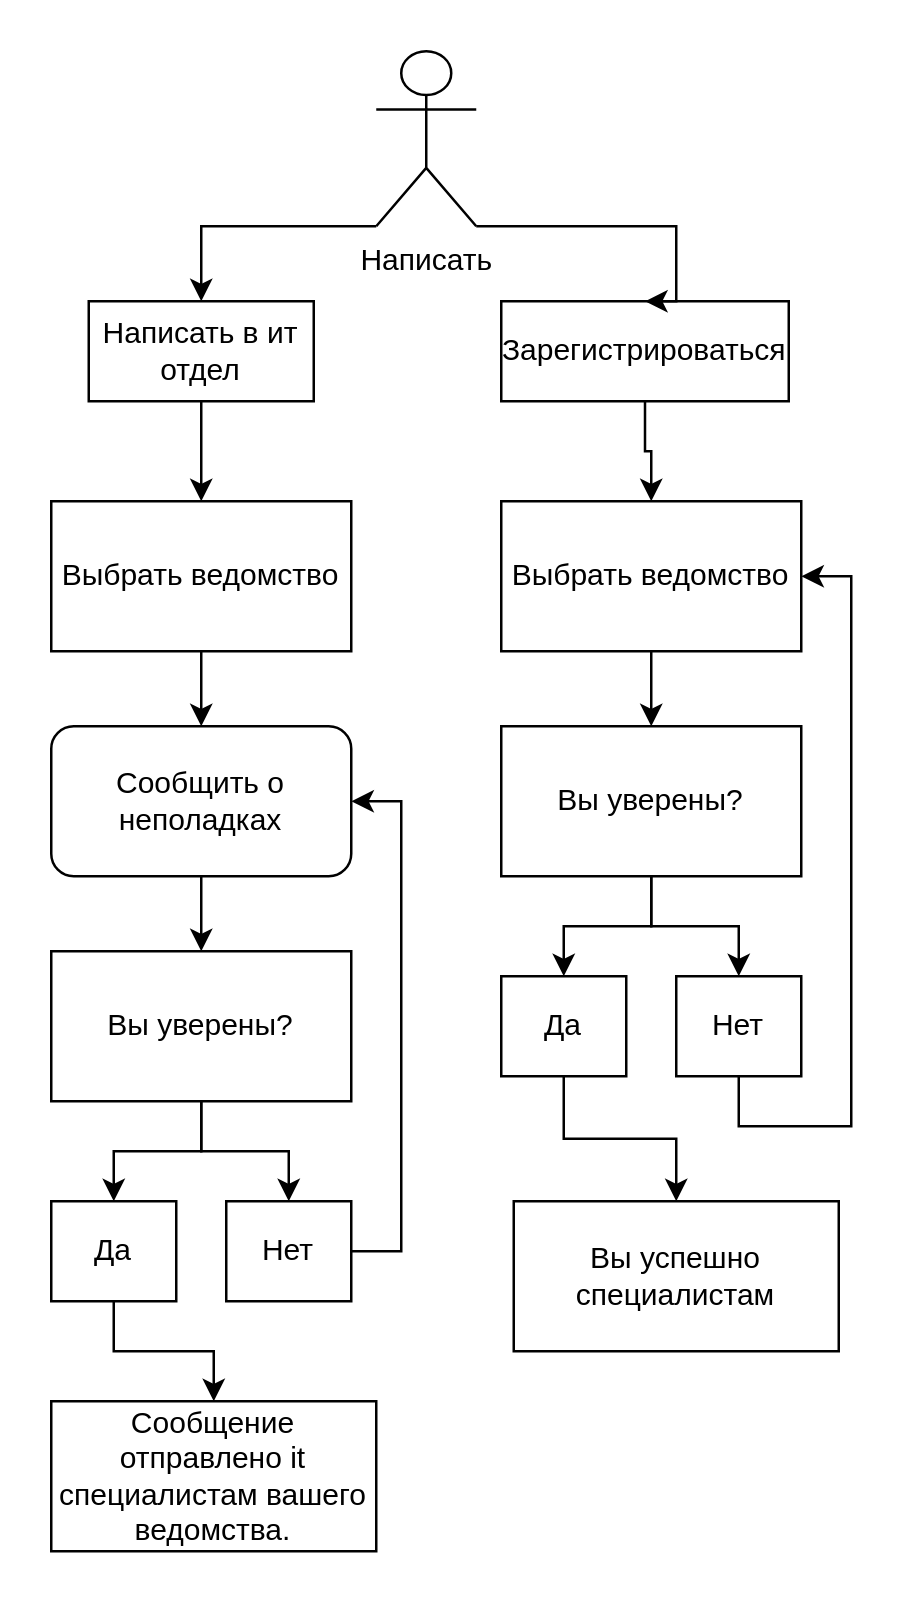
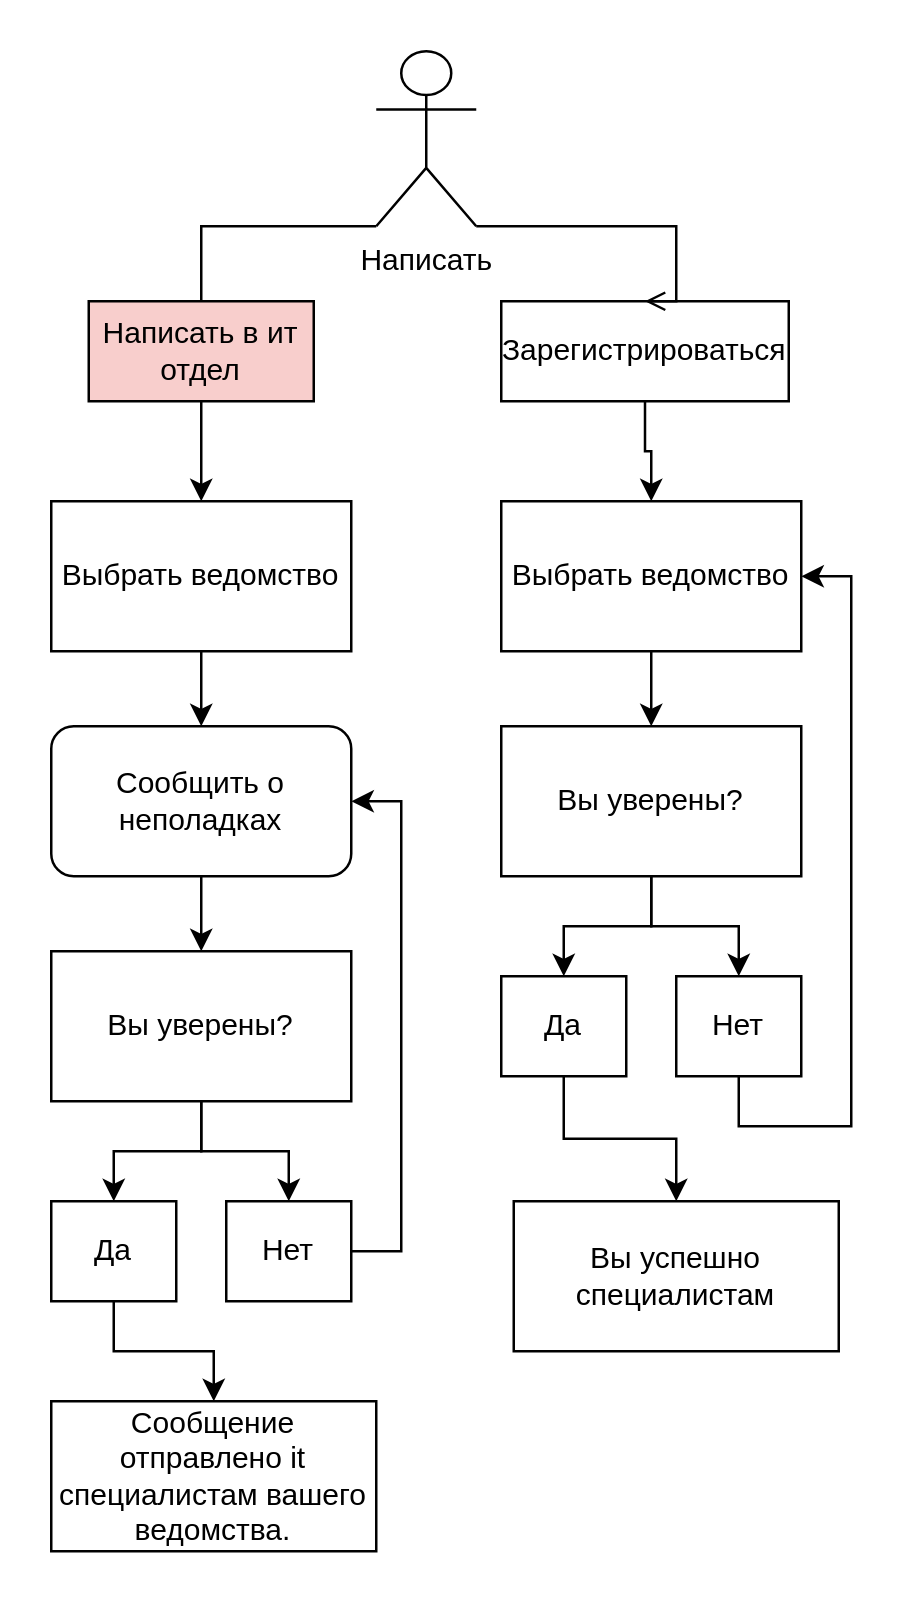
(201, 283) -> (201, 290)
(663, 301) -> (658, 301)
(201, 351) -> (201, 351)
